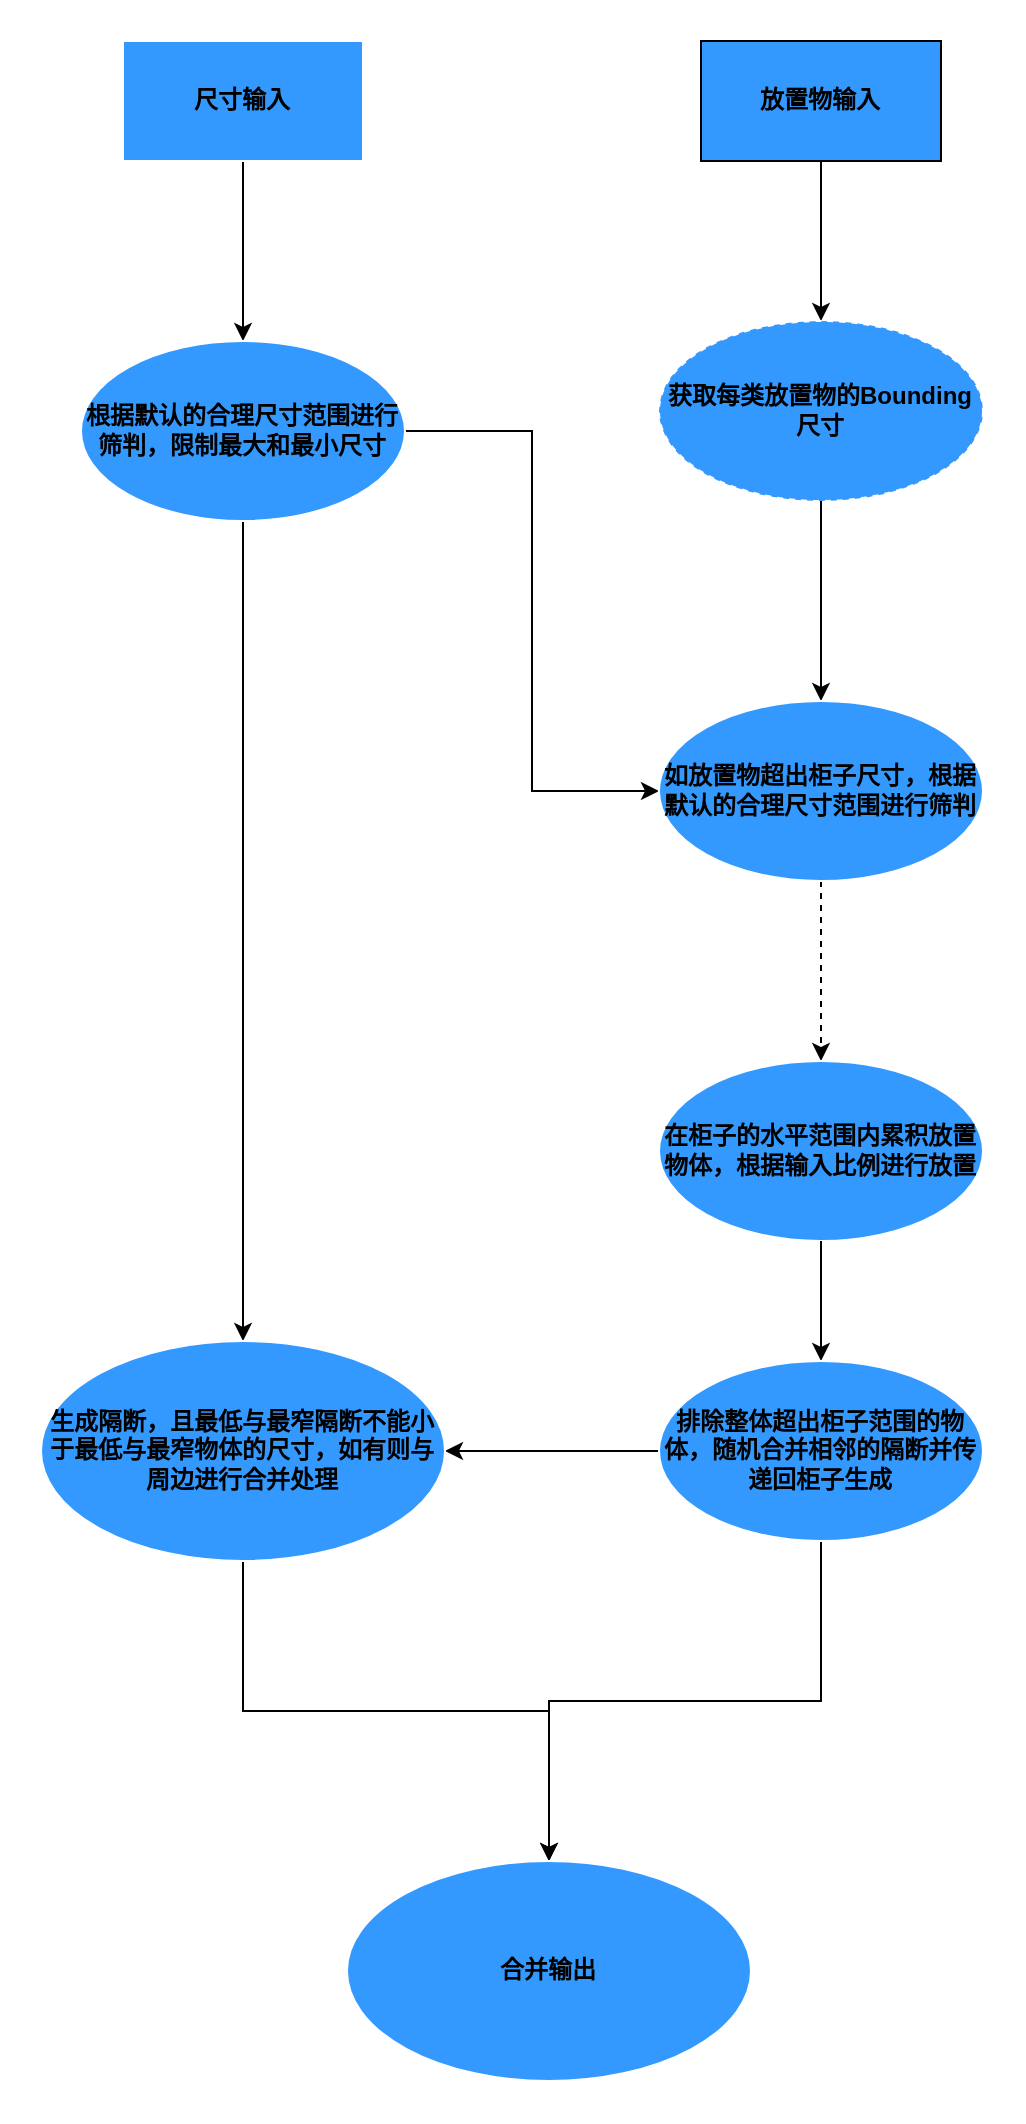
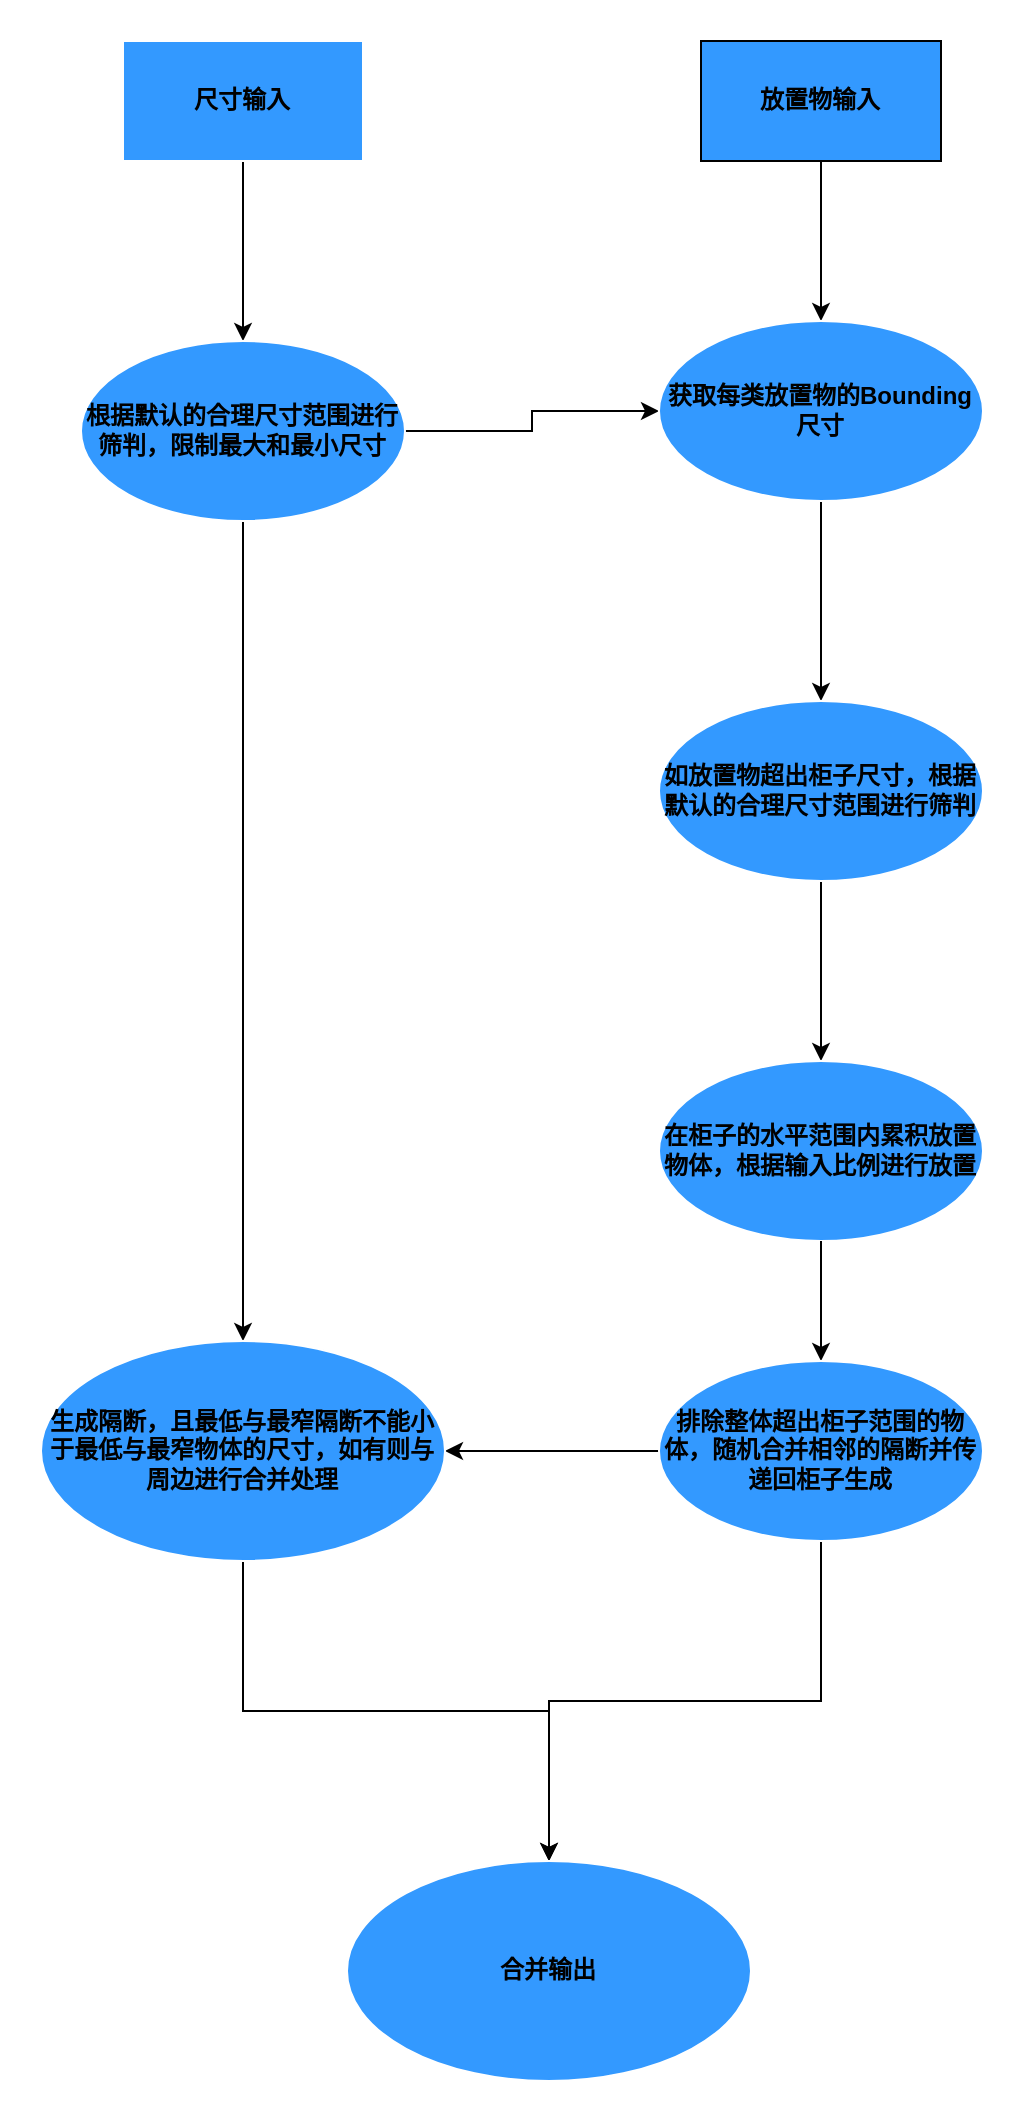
(821, 411) -> (821, 411)
(532, 666) -> (577, 411)
(821, 966) -> (821, 966)
